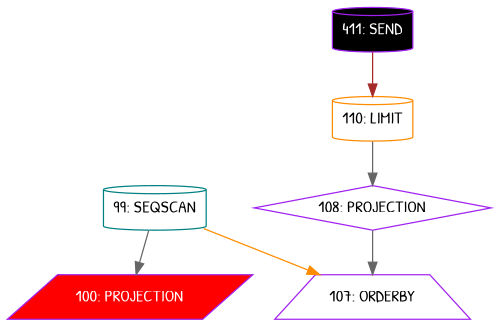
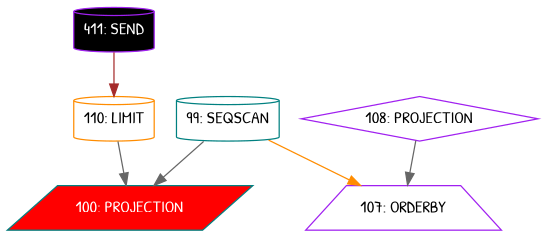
(373, 157) -> (121, 157)
(130, 297) -> (130, 208)
